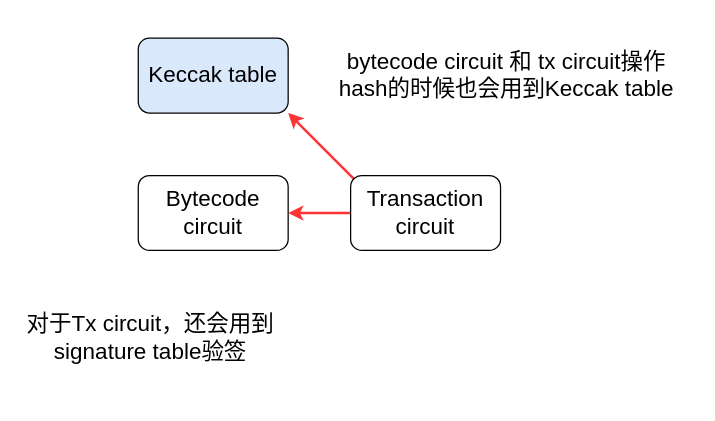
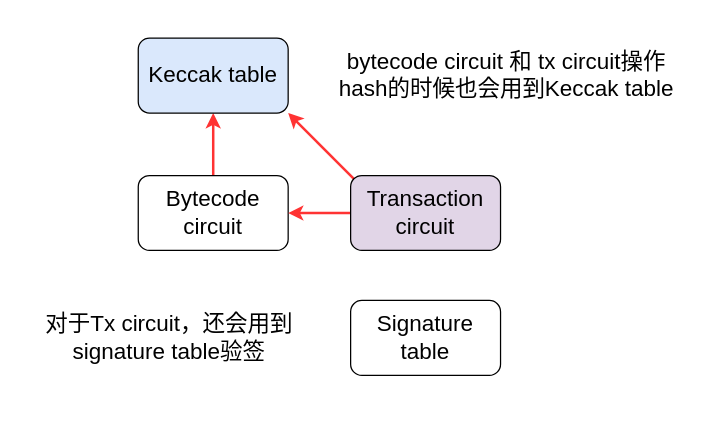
none -> (213, 150)
(426, 213) -> (426, 213)
(151, 338) -> (169, 338)
none -> (426, 338)
